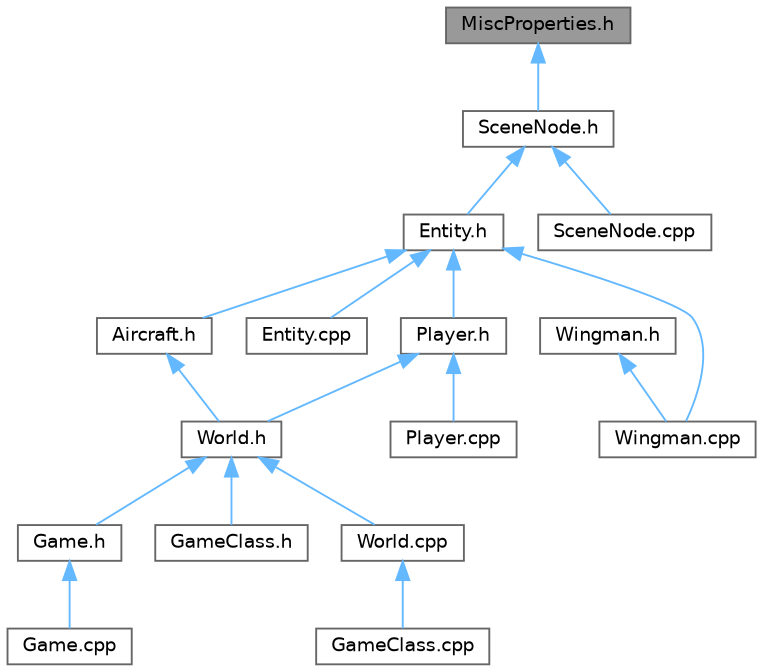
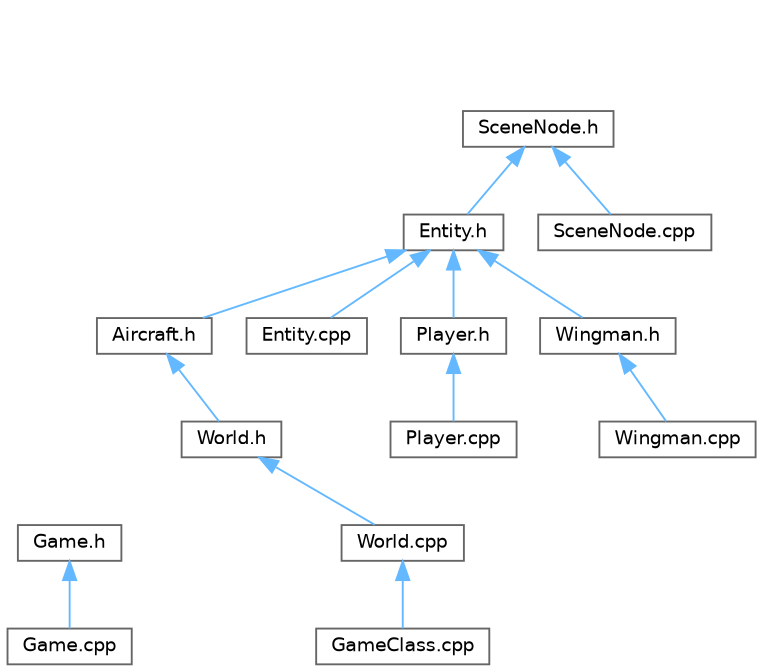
(538, 25) -> none
(660, 300) -> (539, 289)
(334, 392) -> none
(143, 496) -> none
(231, 543) -> none
